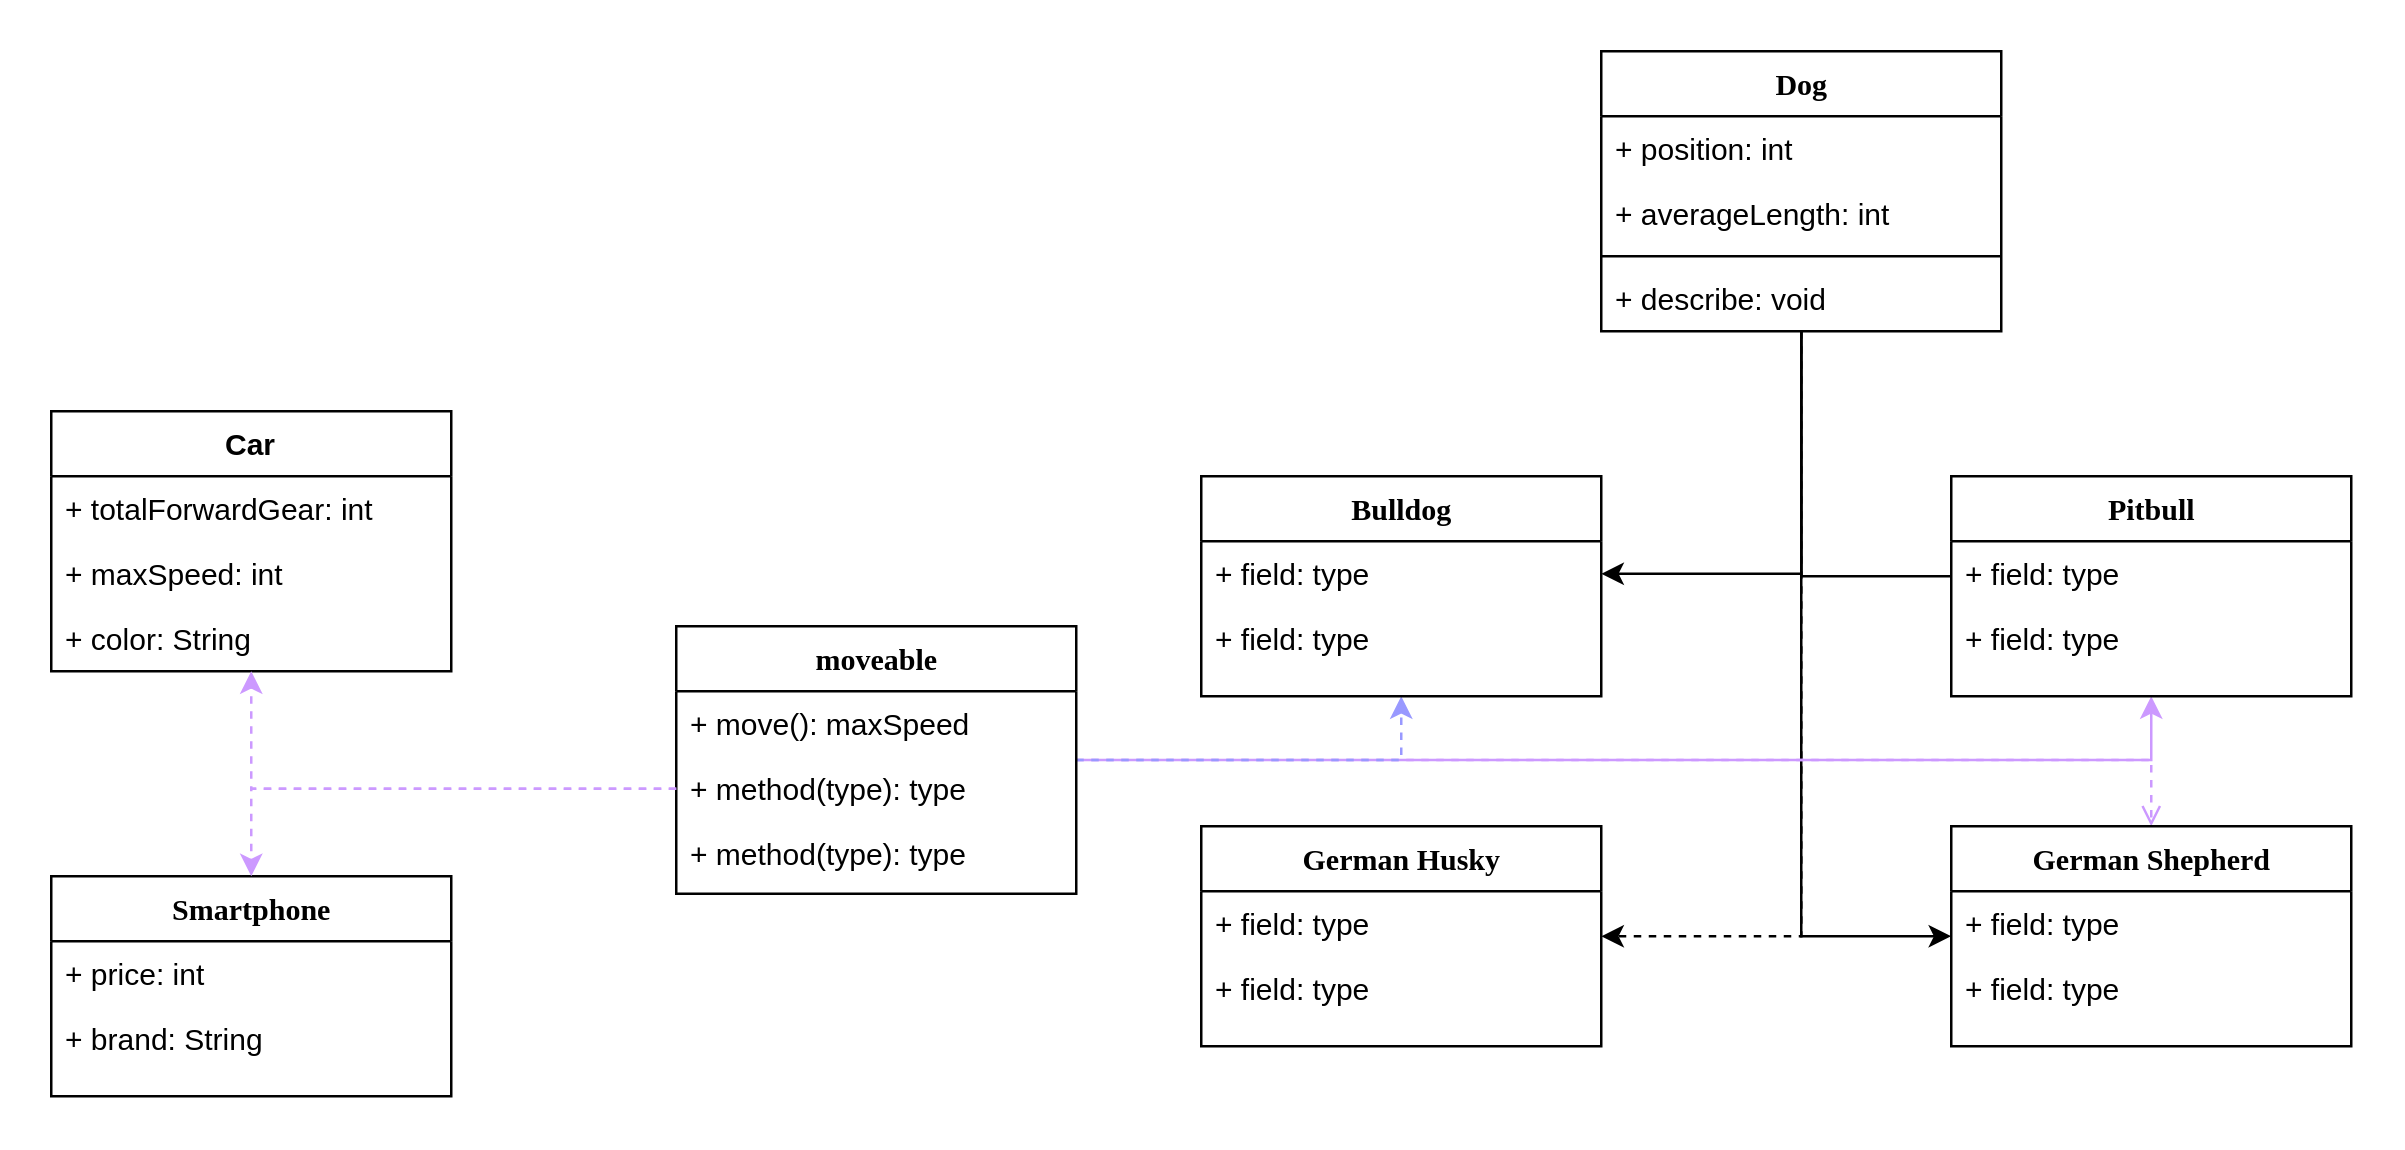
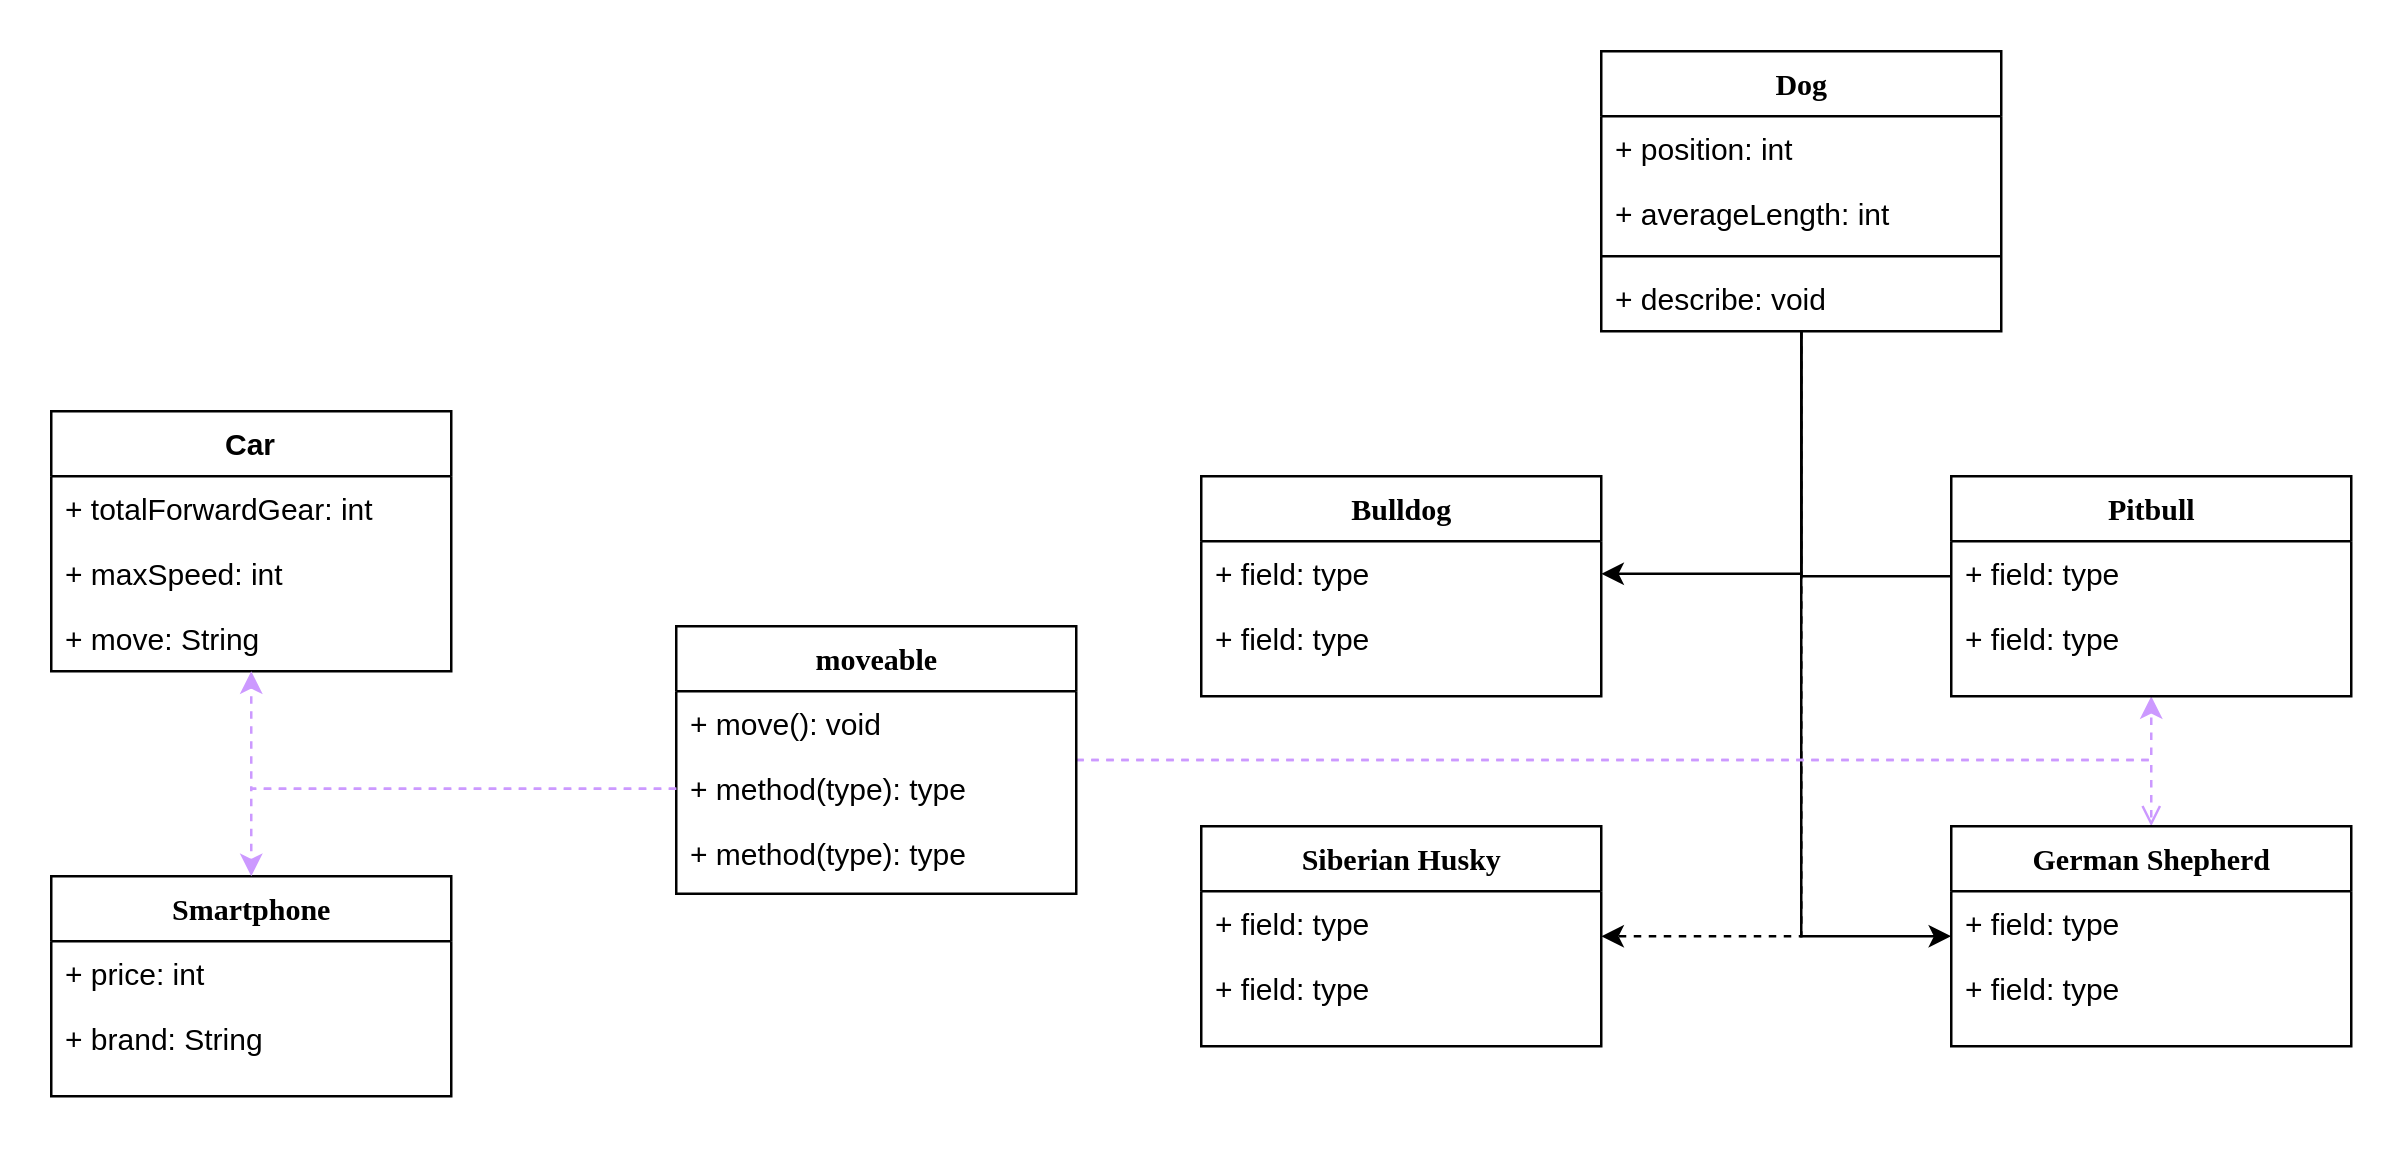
(172, 640) -> (167, 640)
(831, 727) -> (793, 727)
(2151, 733) -> (2151, 733)
(1401, 735) -> none
(1403, 862) -> (1403, 862)
